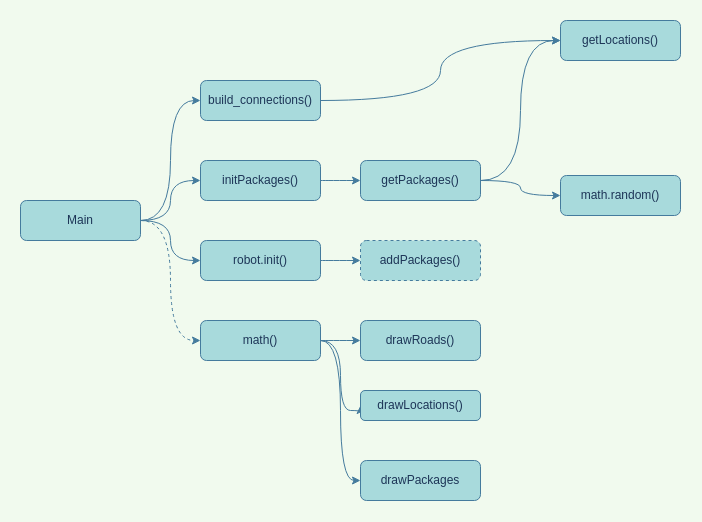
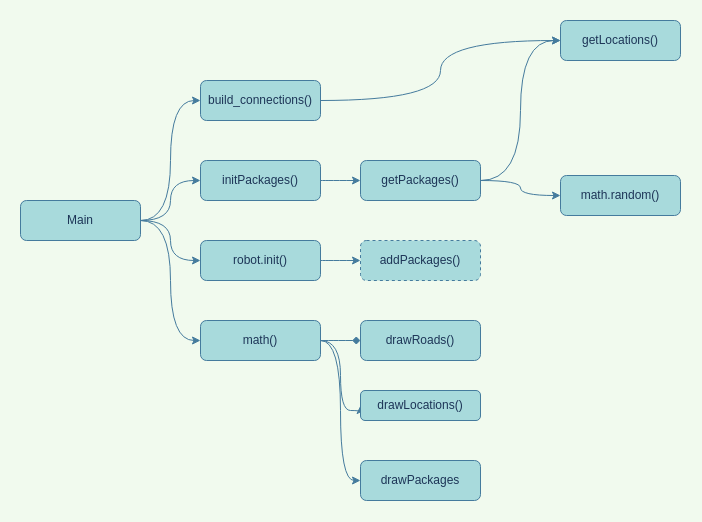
(171, 281) -> (171, 281)
(352, 341) -> (352, 341)
